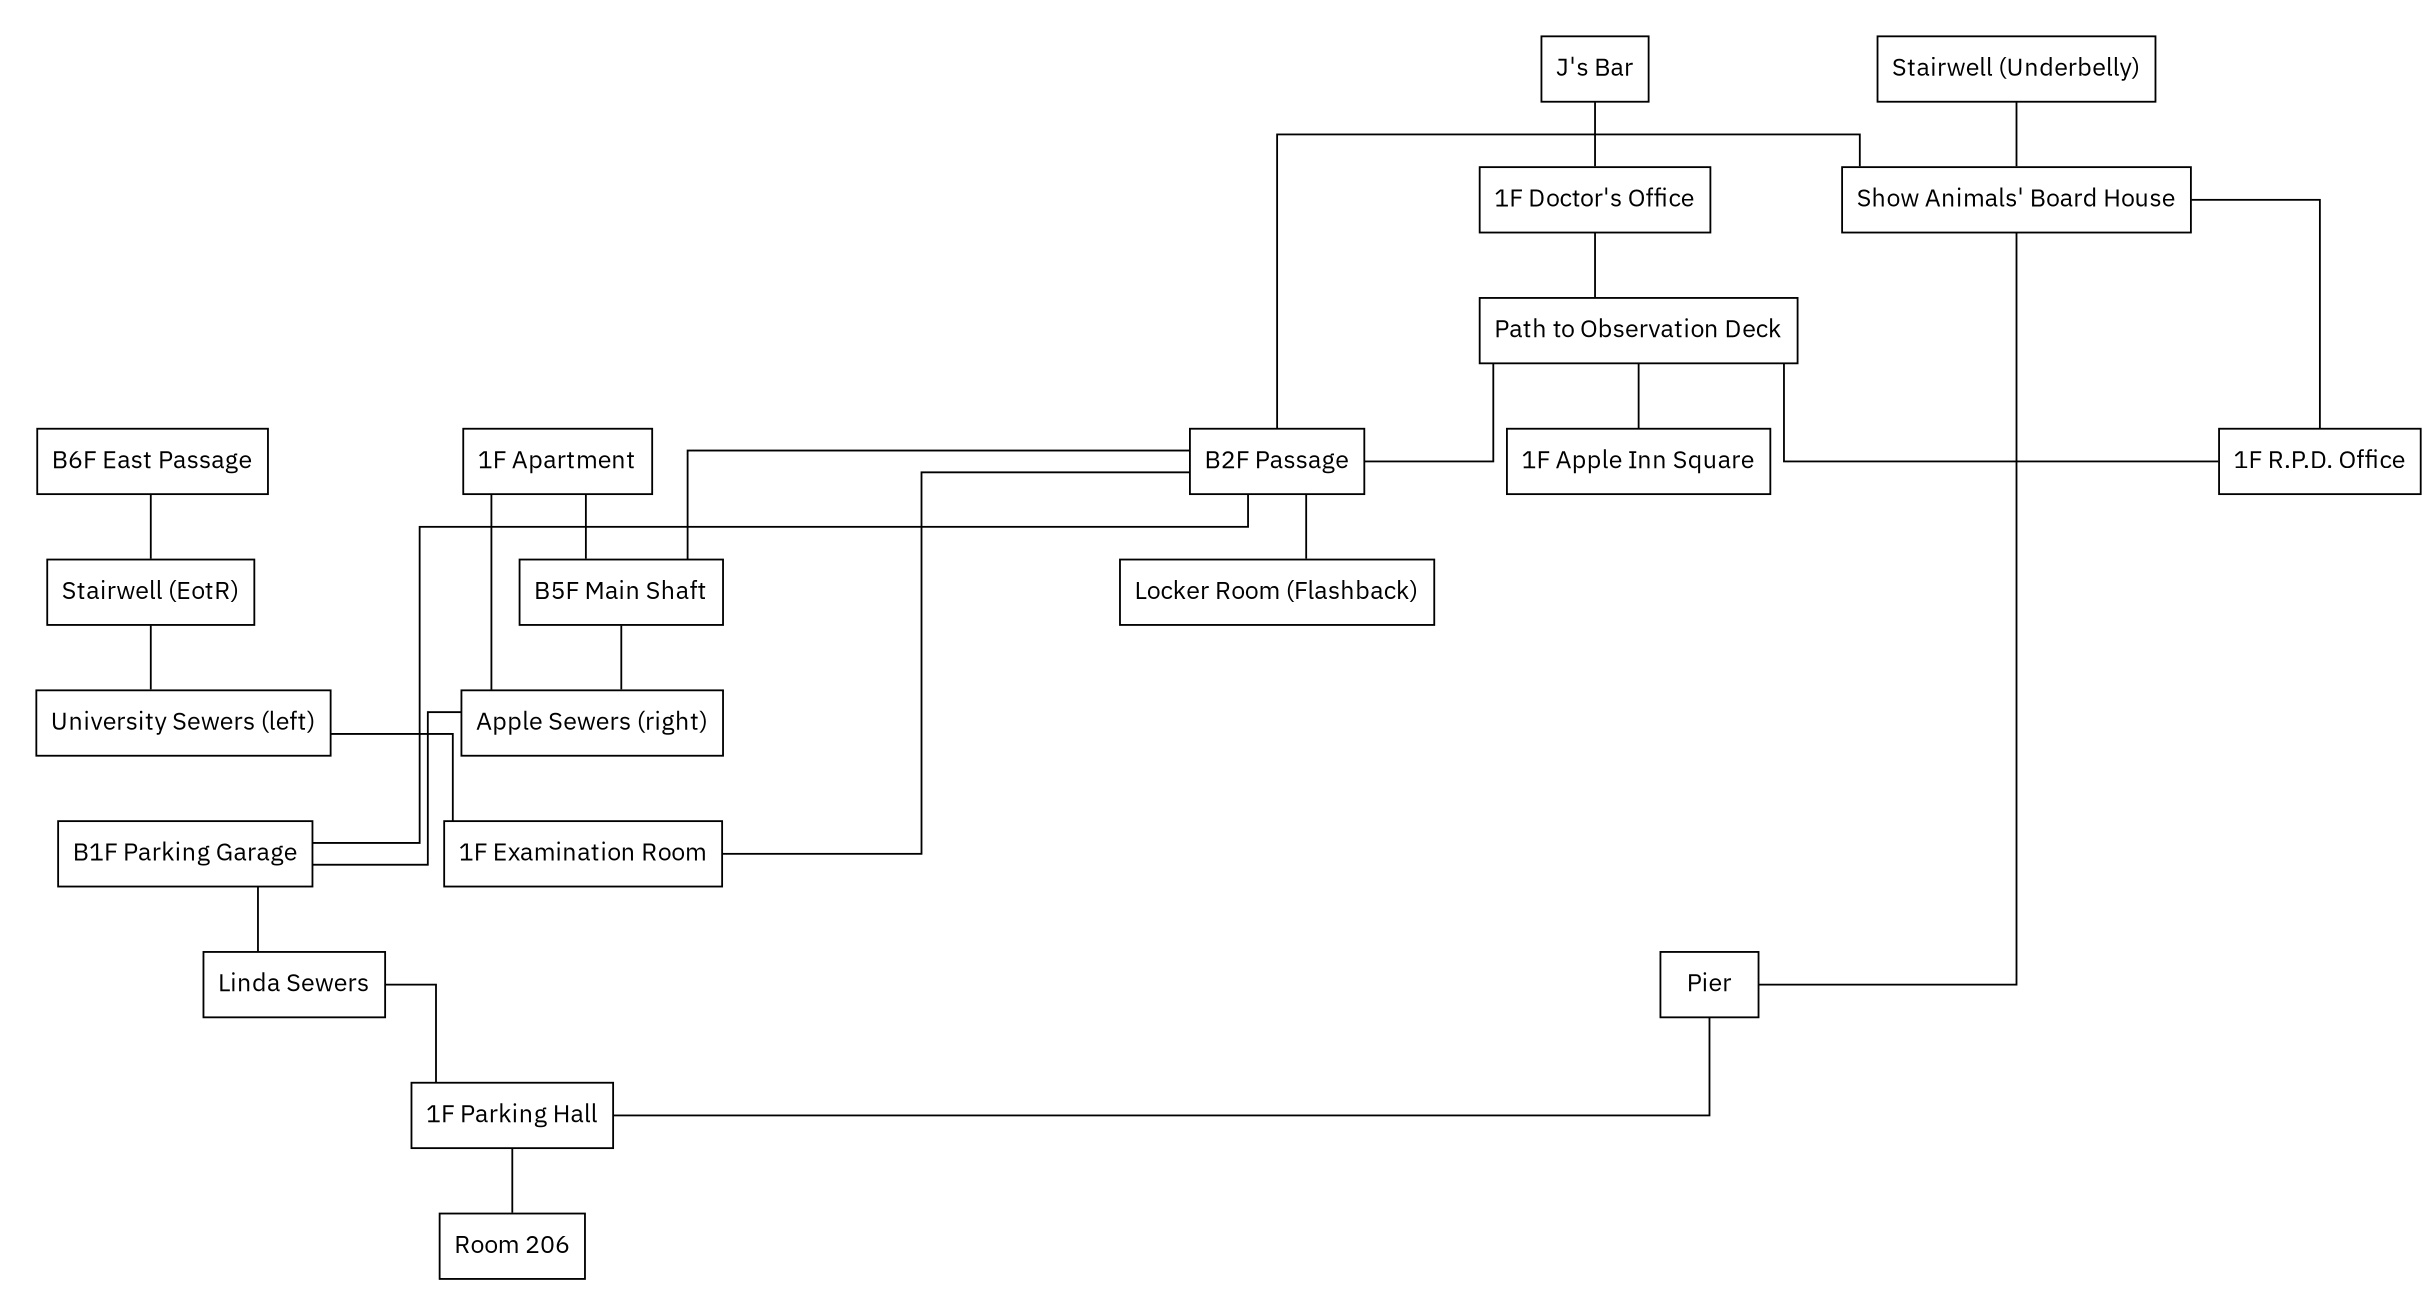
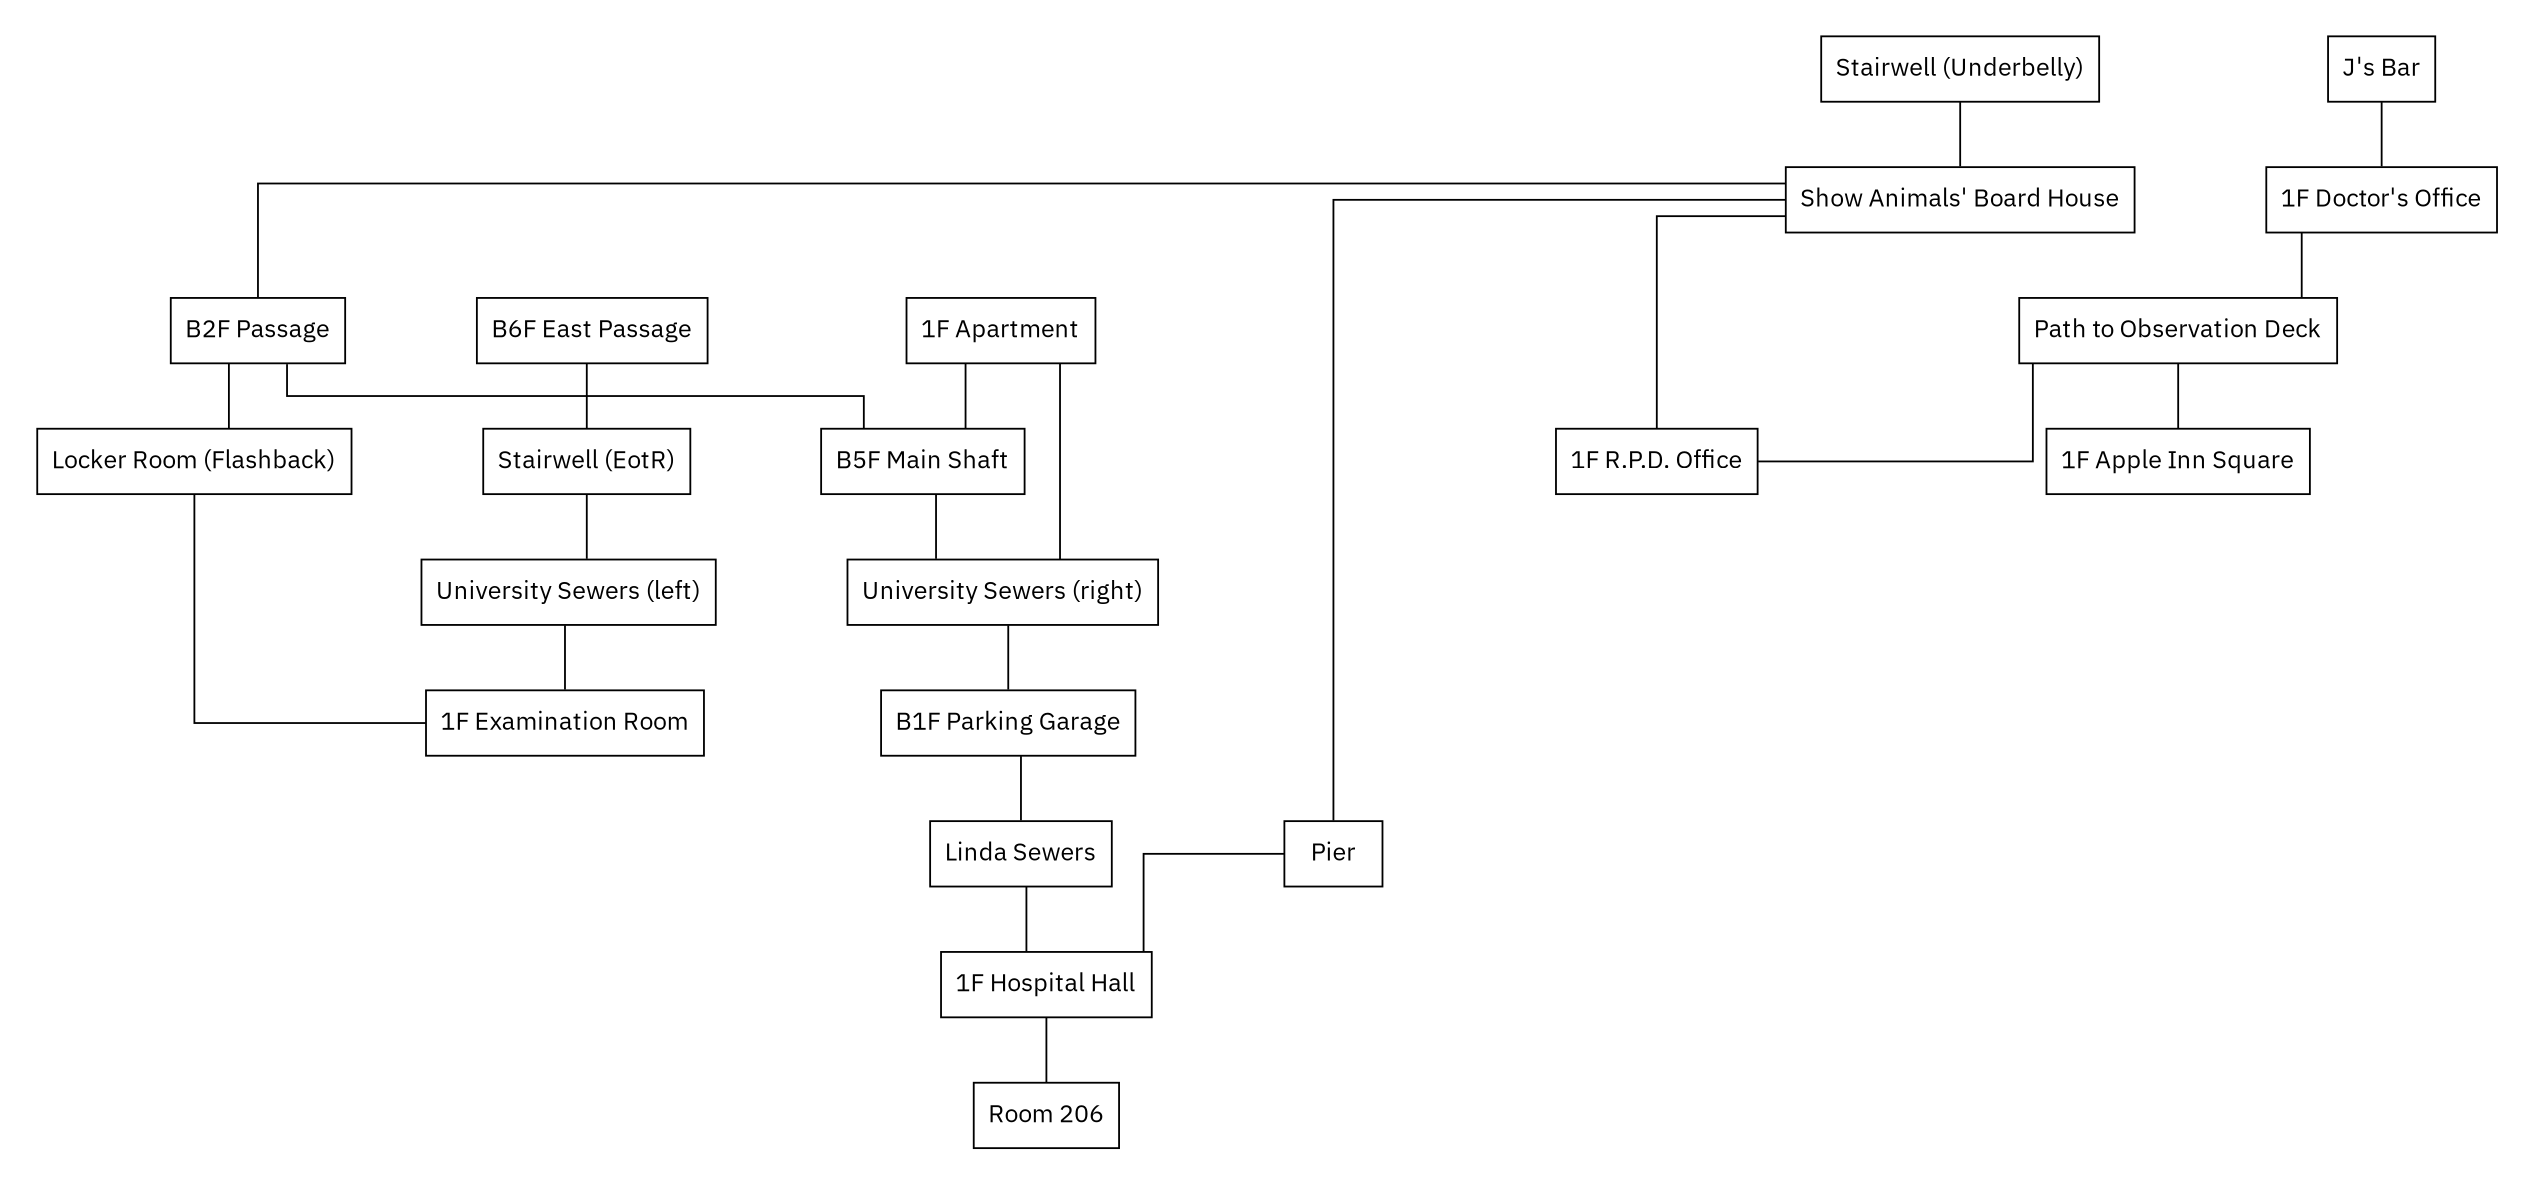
(1478, 461) -> none
(638, 527) -> none
(922, 629) -> (196, 723)
(592, 723) -> (1003, 592)
(512, 1115) -> (1046, 985)
